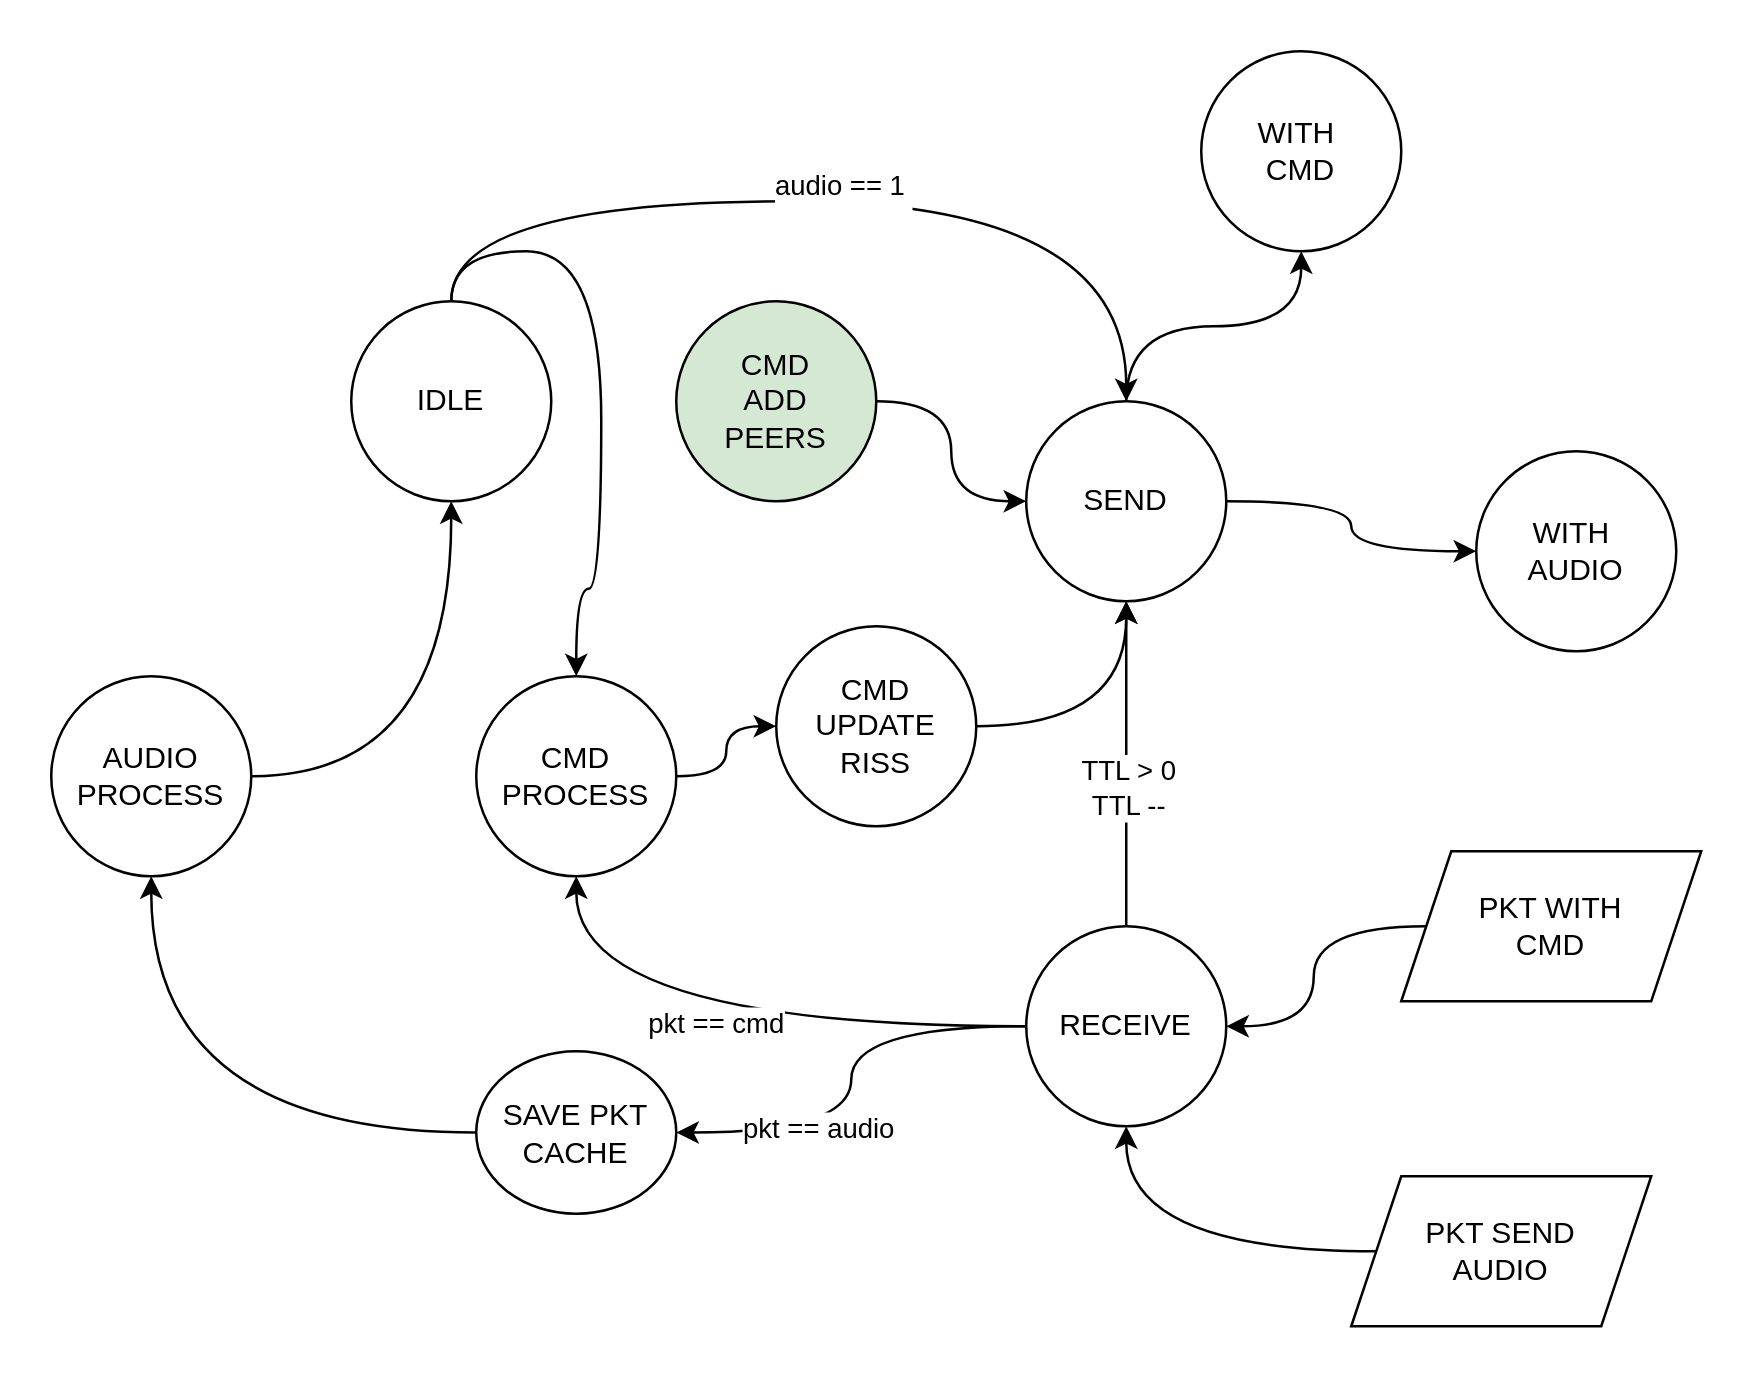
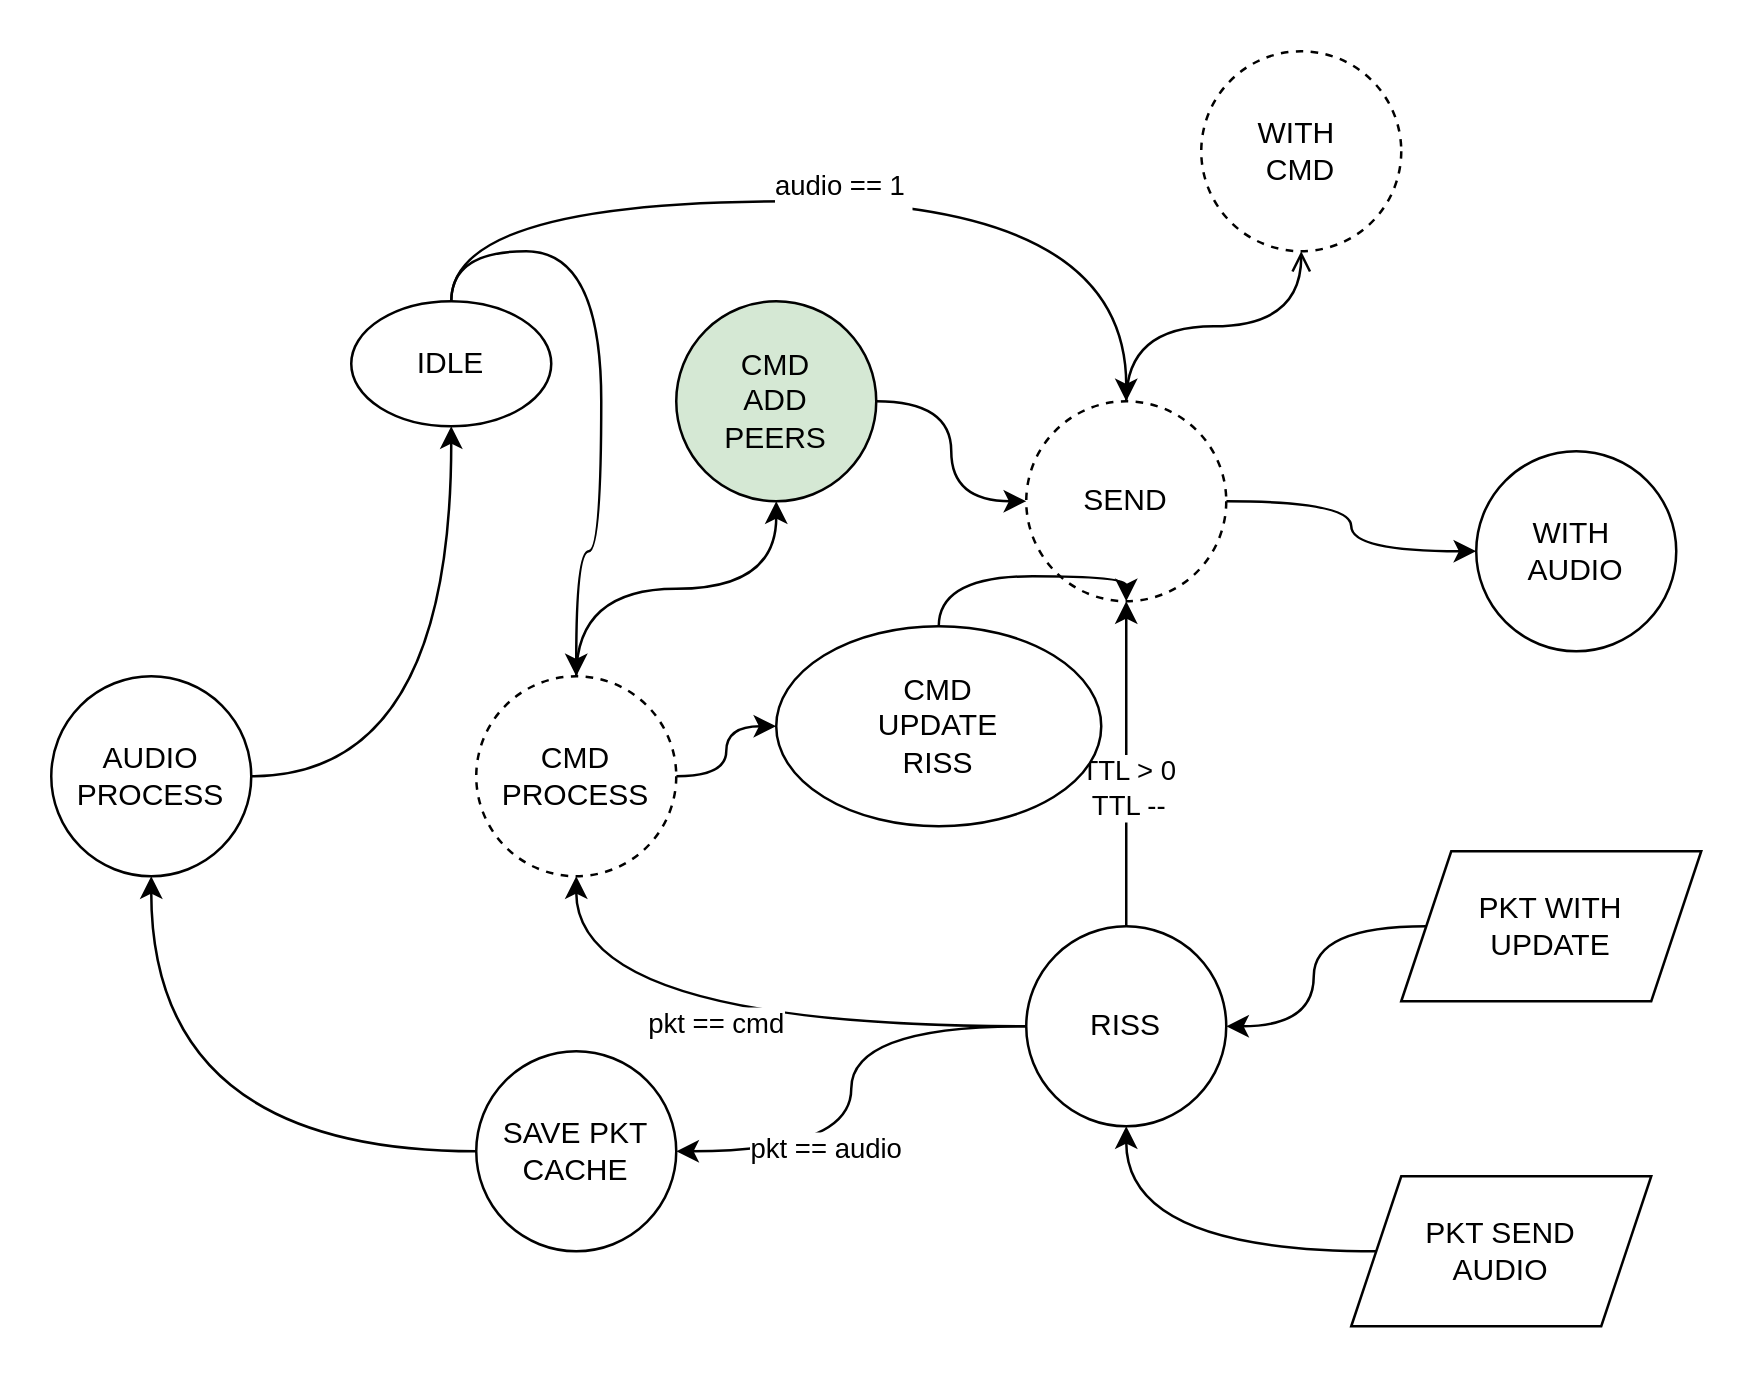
(1301, 151) -> (1301, 151)
(1285, 307) -> (1286, 302)
(451, 401) -> (451, 364)
(1126, 501) -> (1126, 501)
none -> (684, 588)
(876, 726) -> (939, 726)
(576, 776) -> (576, 776)
(1551, 926) -> (1551, 926)
(1126, 1026) -> (1126, 1026)
(576, 1133) -> (576, 1151)
